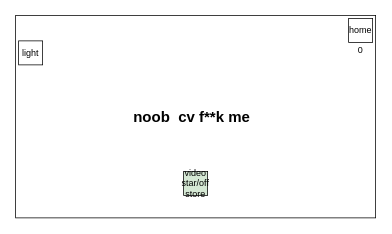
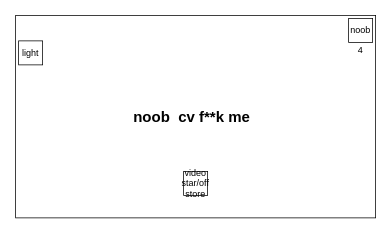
(360, 30) -> (360, 30)
(360, 50) -> (360, 50)
(195, 183) -> (195, 183)
